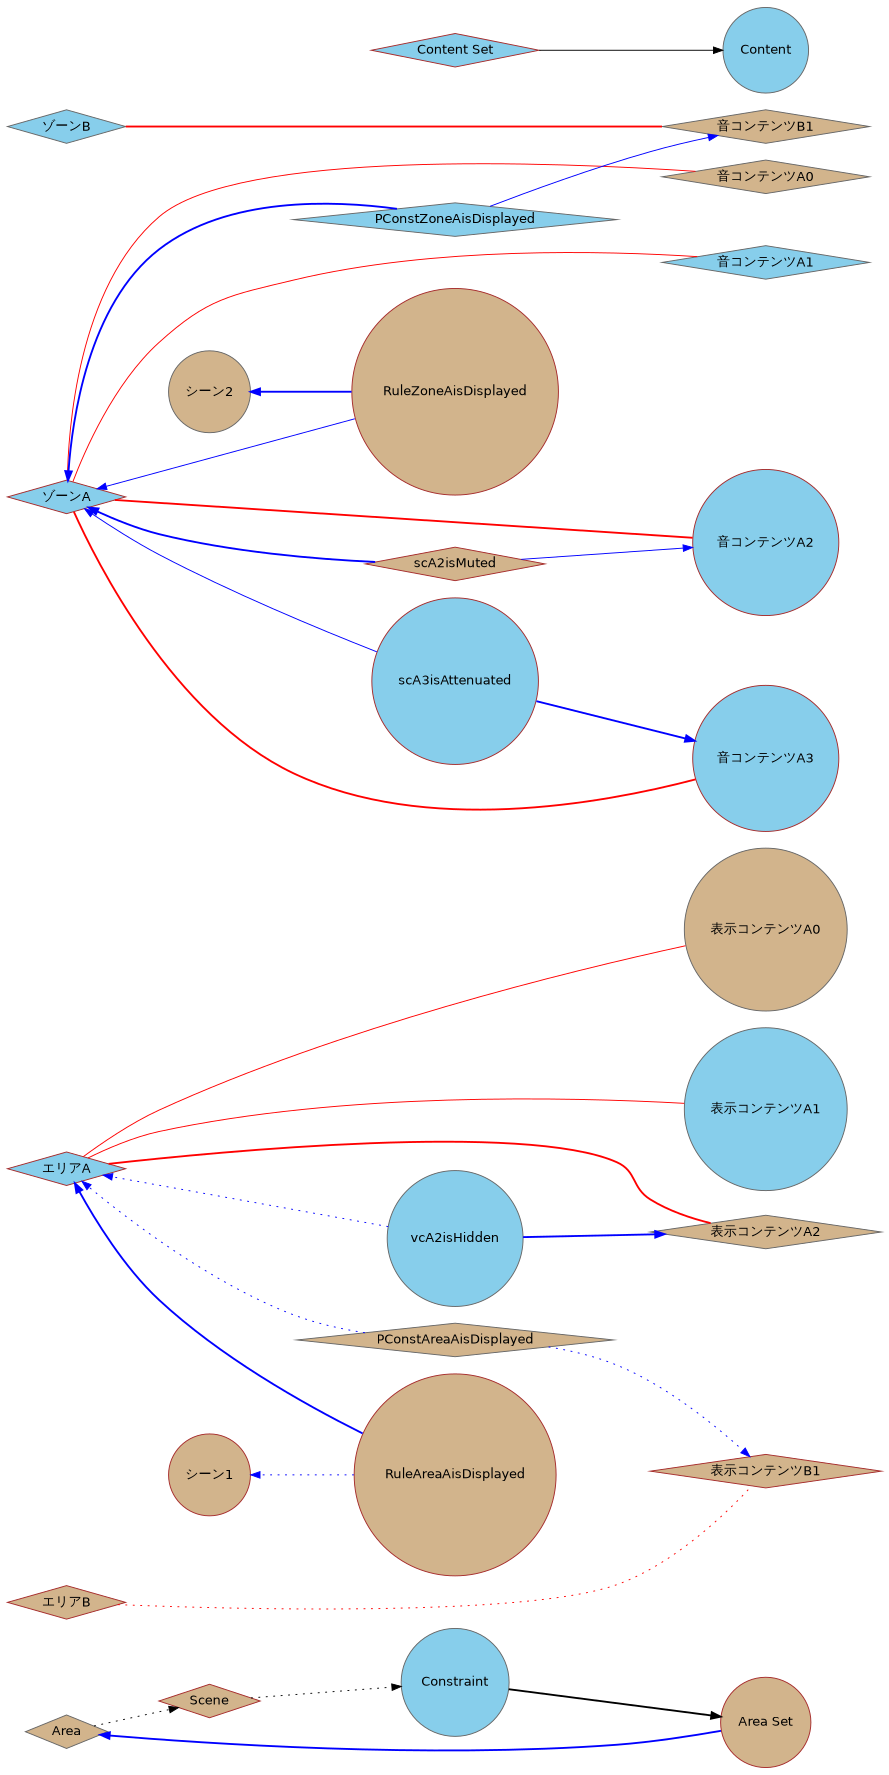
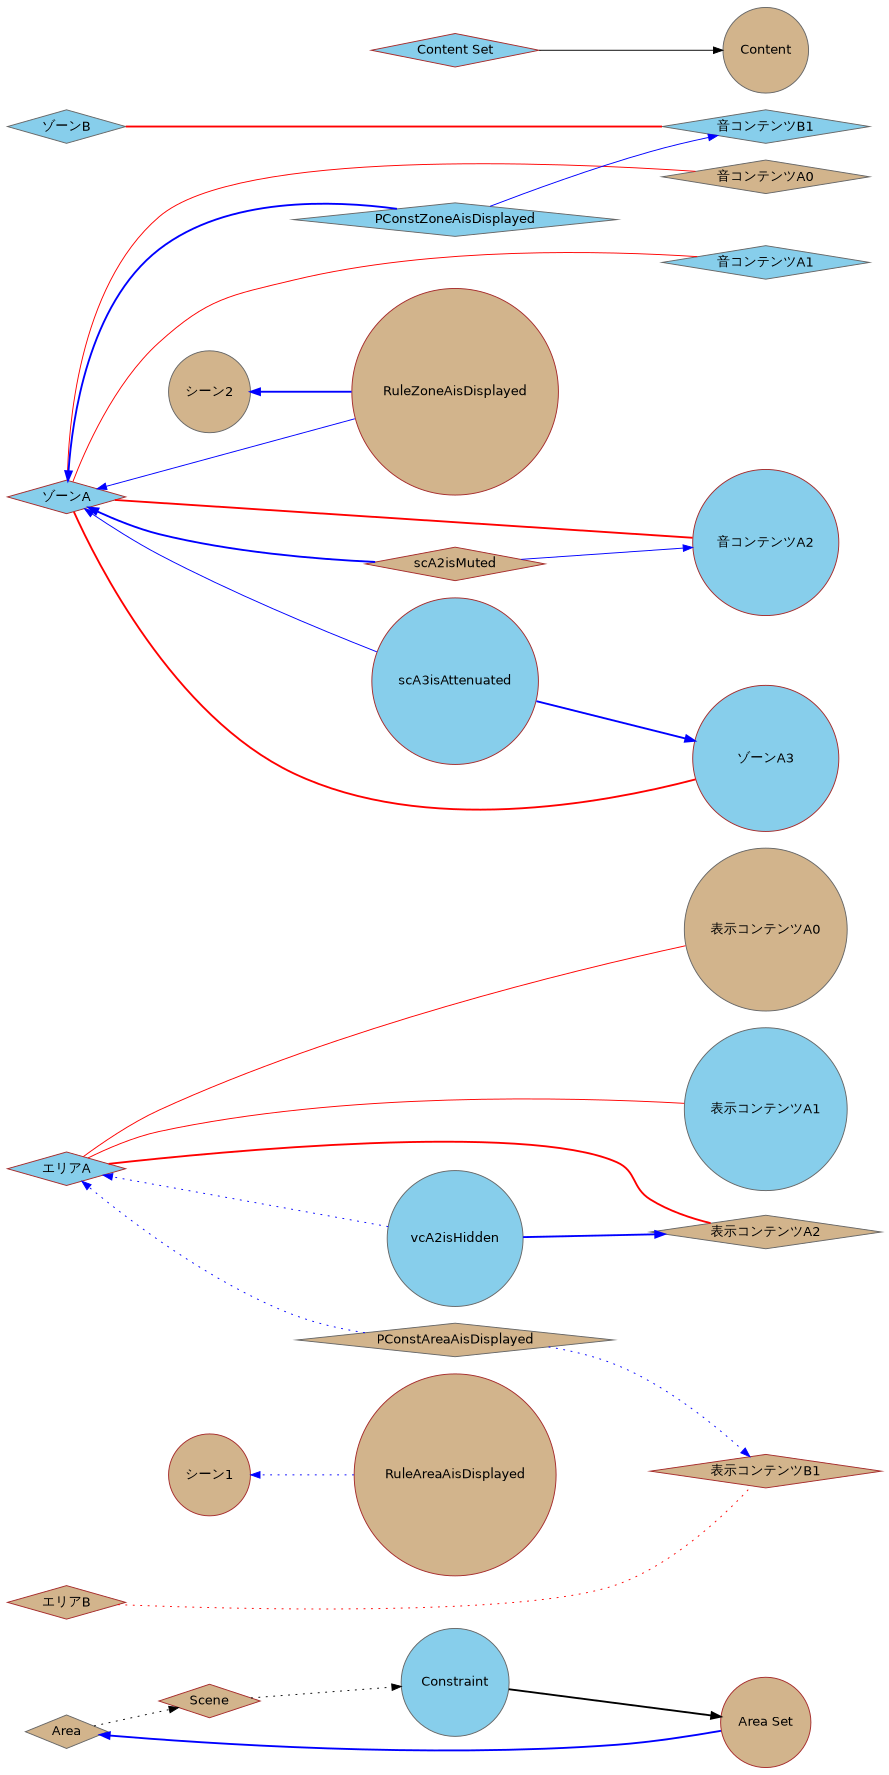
(766, 50) -> (766, 50)
(766, 127) -> (766, 127)
(766, 758) -> (766, 758)
(201, 1335) -> none
